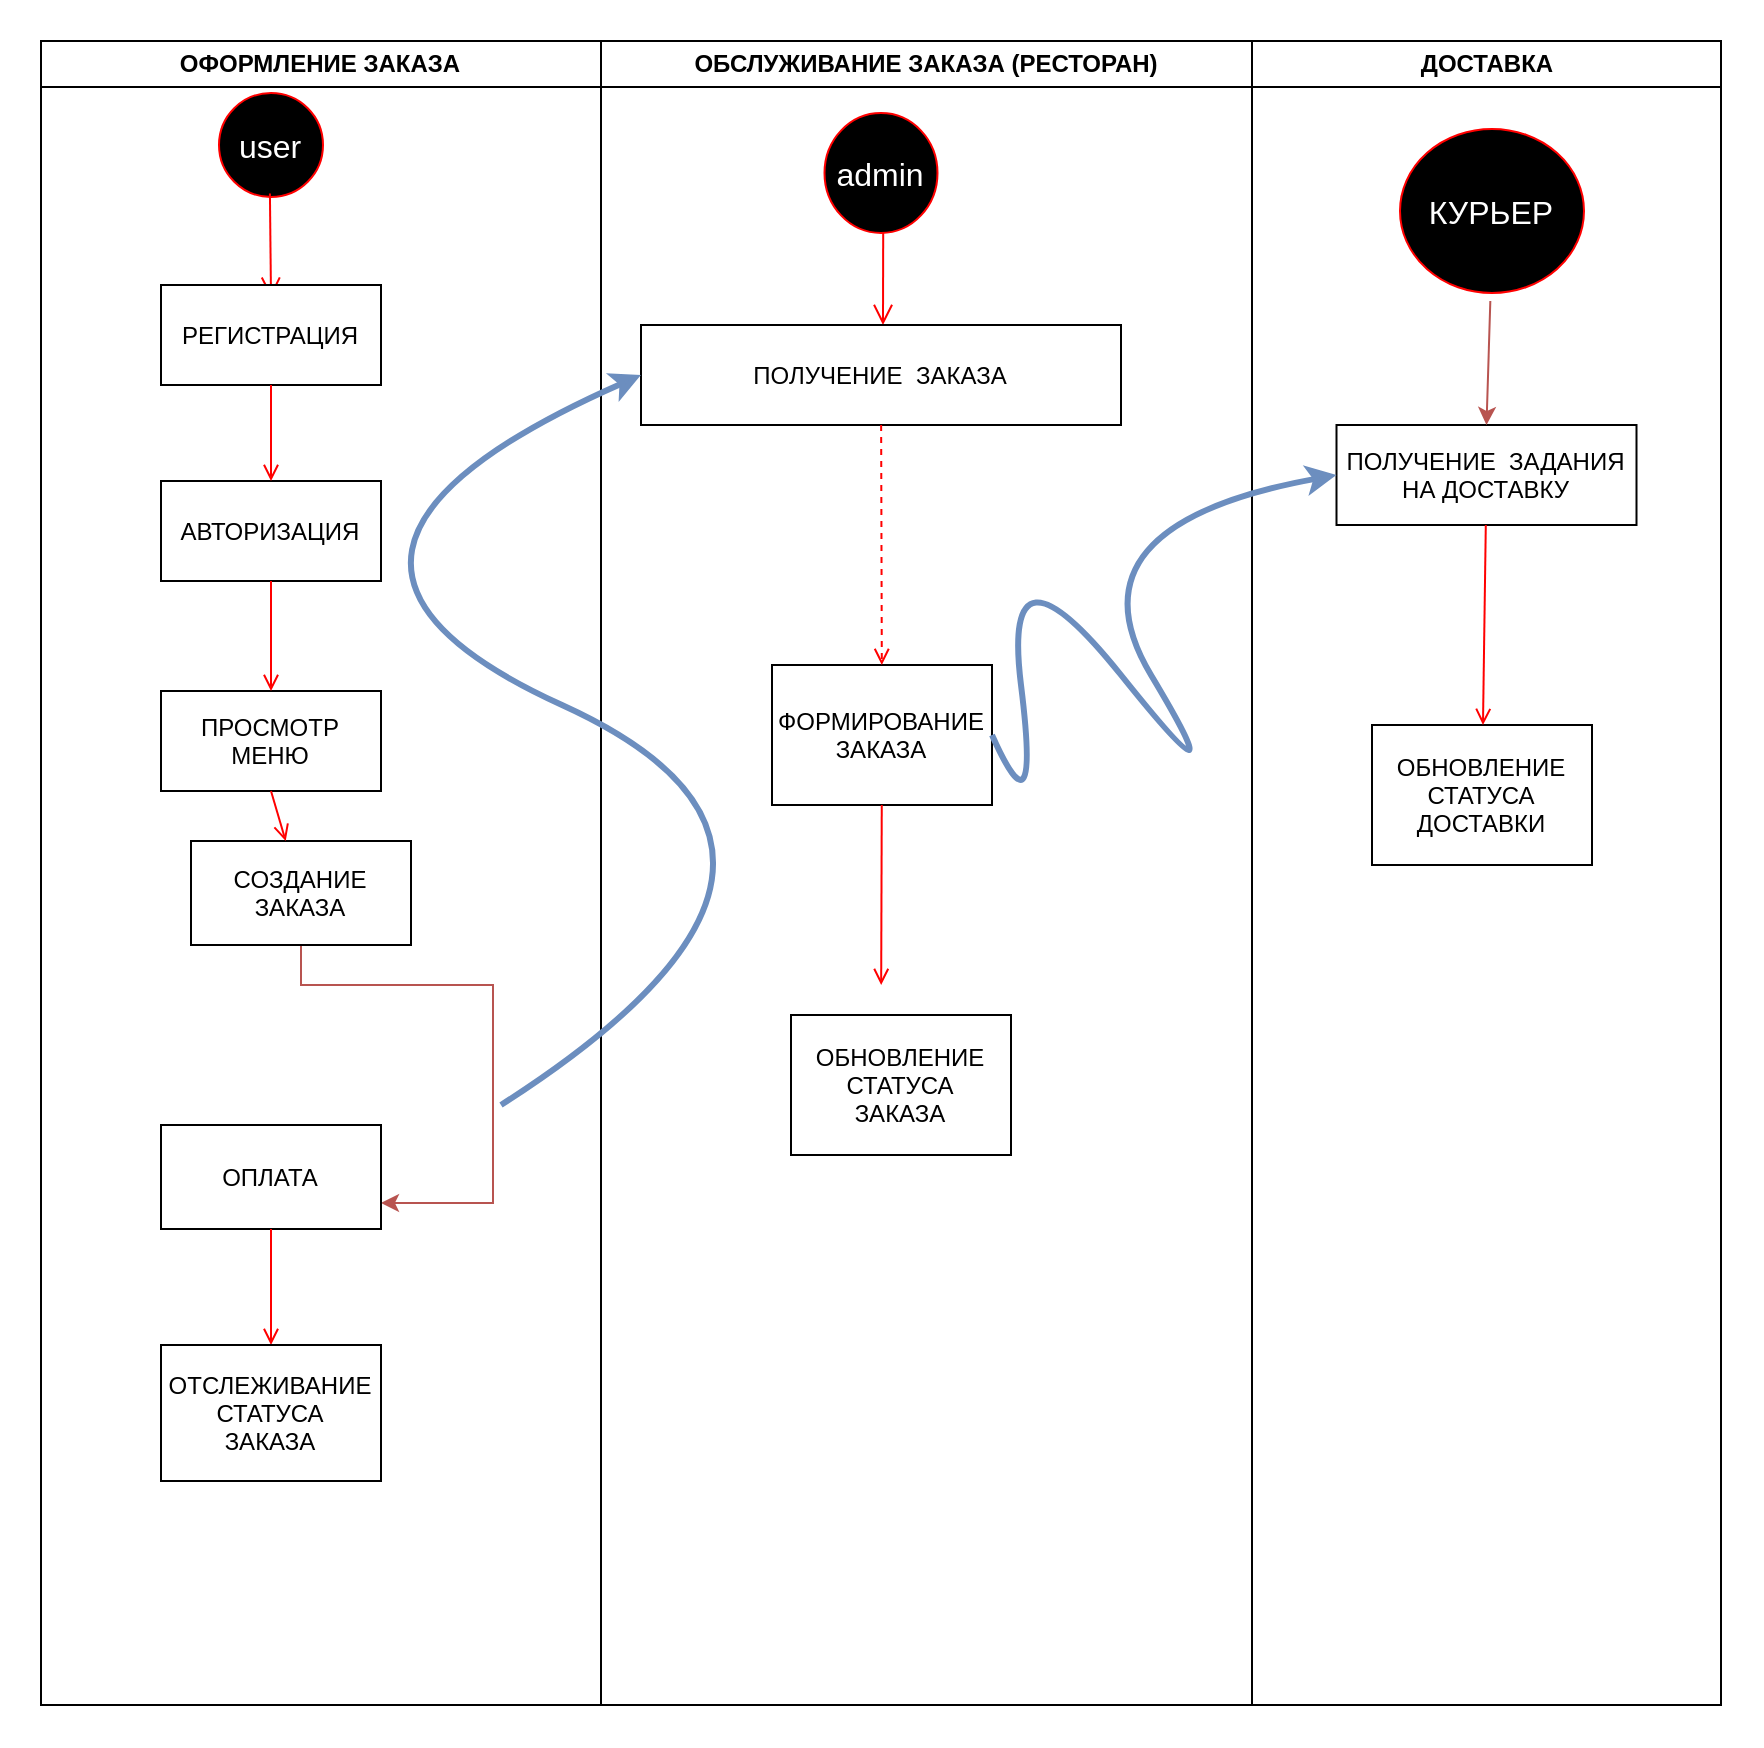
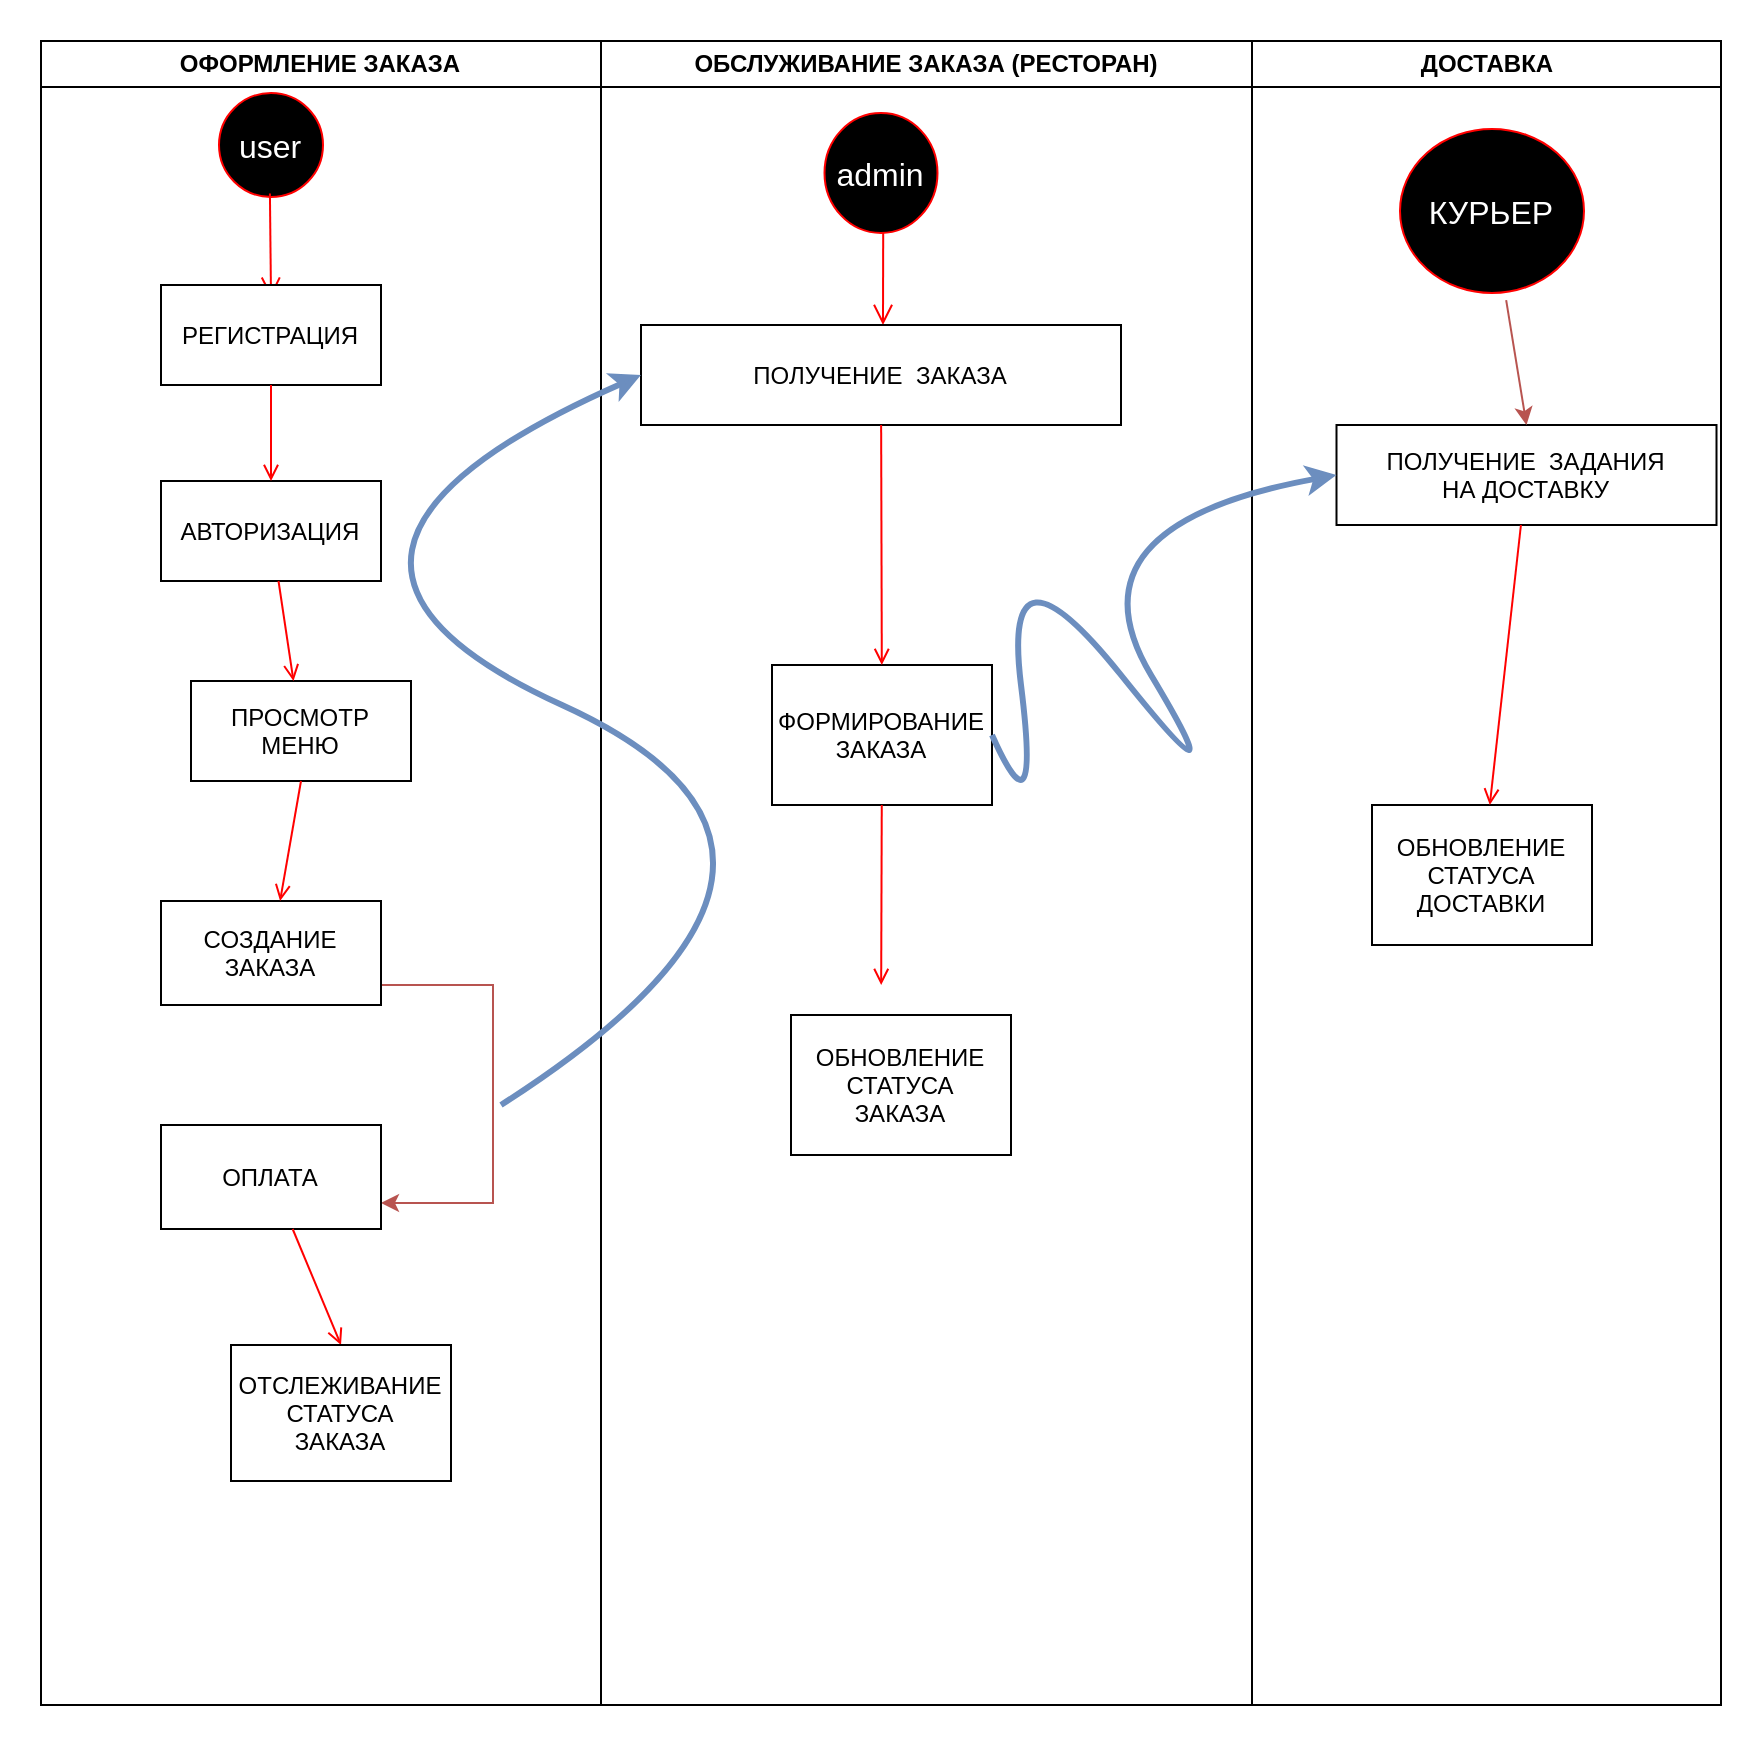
(1487, 475) -> (1527, 475)
(881, 544) -> (881, 544)
(271, 741) -> (301, 731)
(1482, 795) -> (1482, 875)
(301, 893) -> (271, 953)
(271, 1413) -> (341, 1413)
